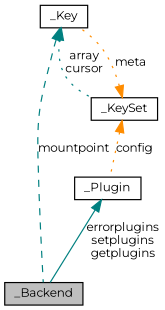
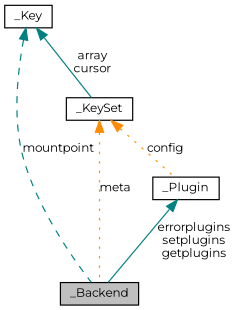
(105, 53) -> (100, 208)
(65, 75) -> (68, 68)
